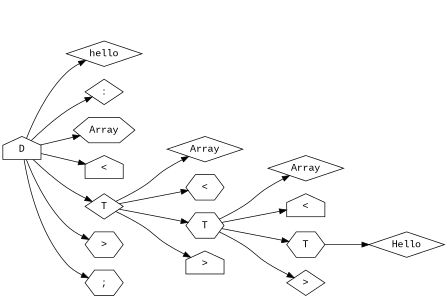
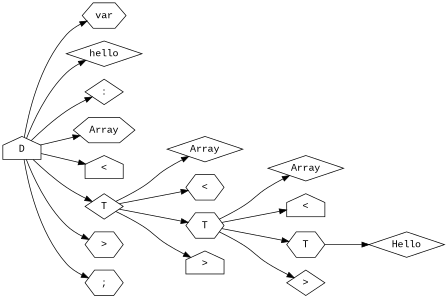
none -> (104, 16)
